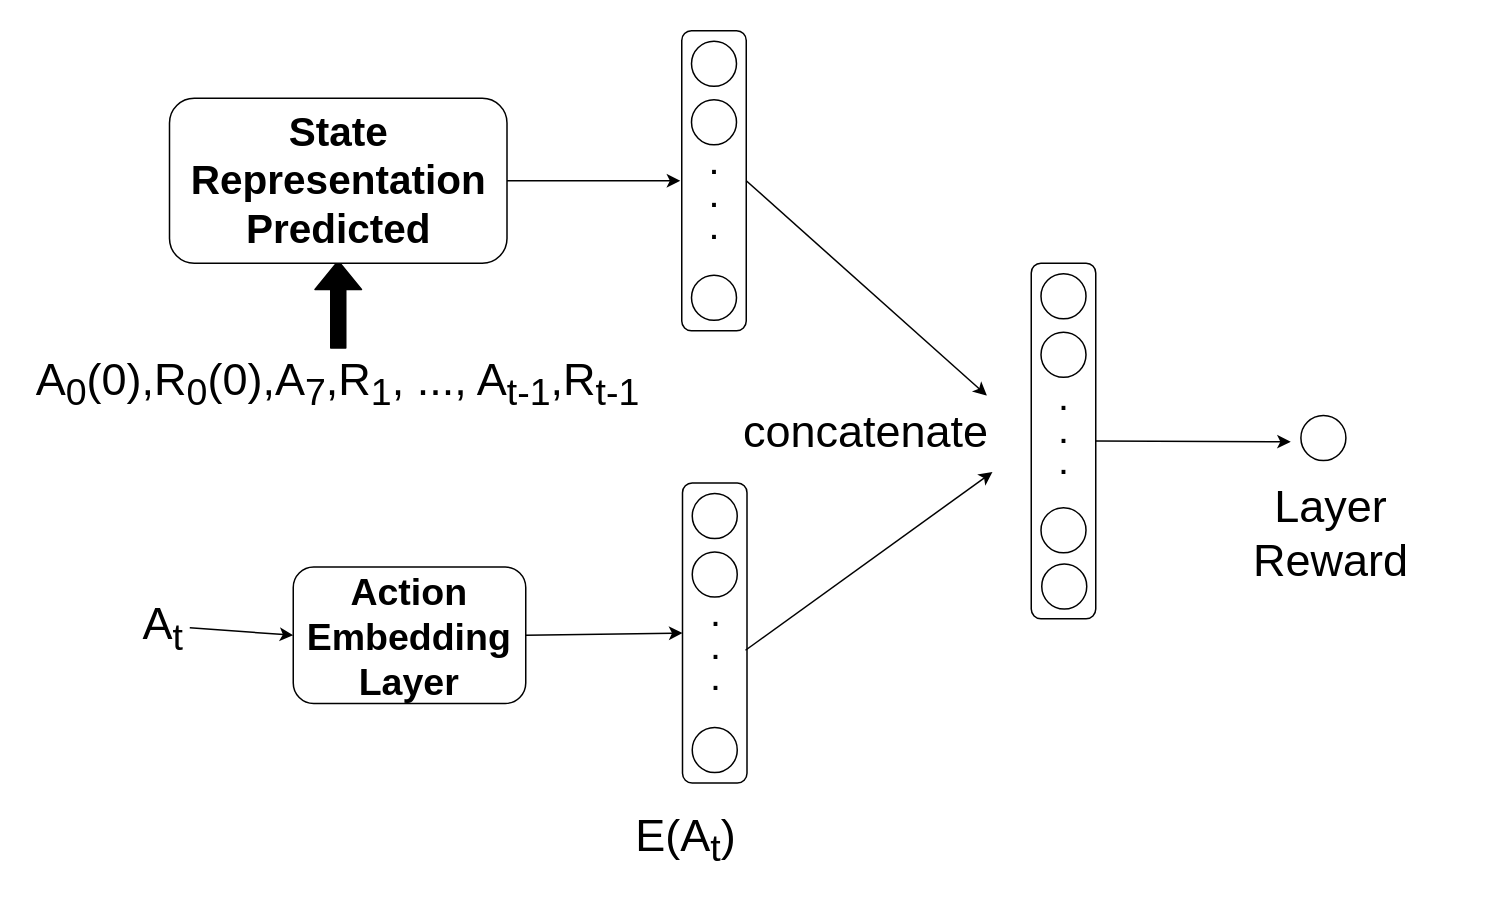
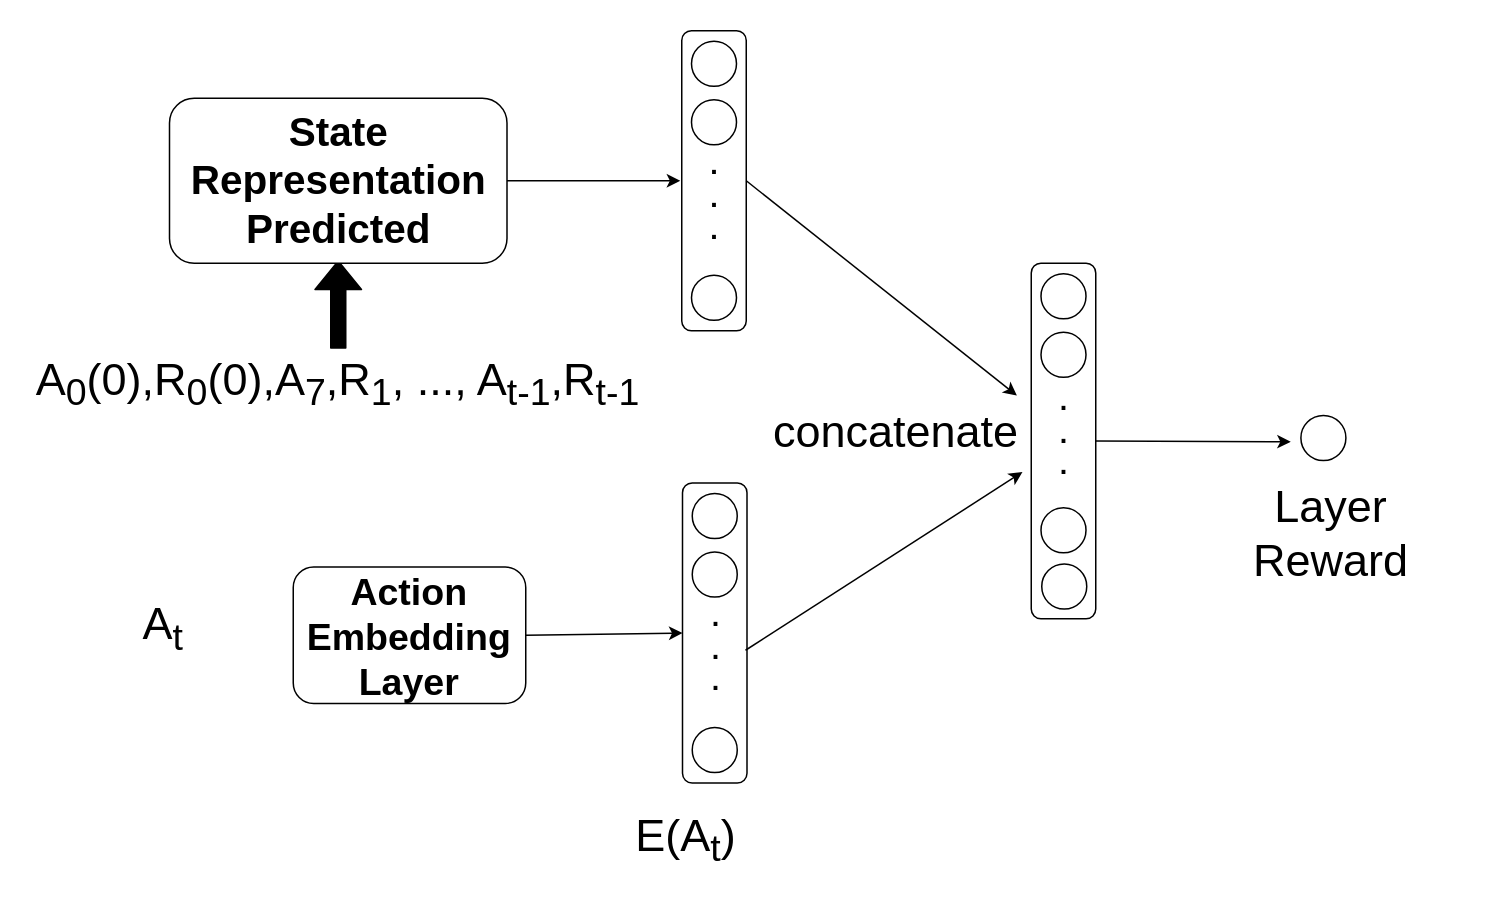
(866, 431) -> (896, 431)
(237, 631) -> none
